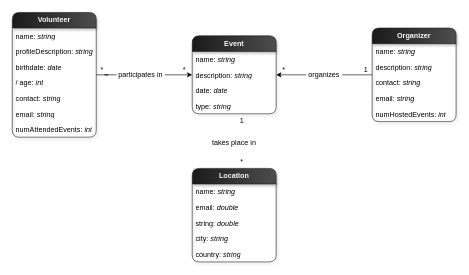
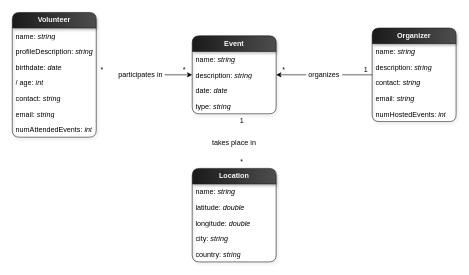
(105, 75) -> none
(217, 208) -> (223, 208)
(220, 224) -> (225, 224)
